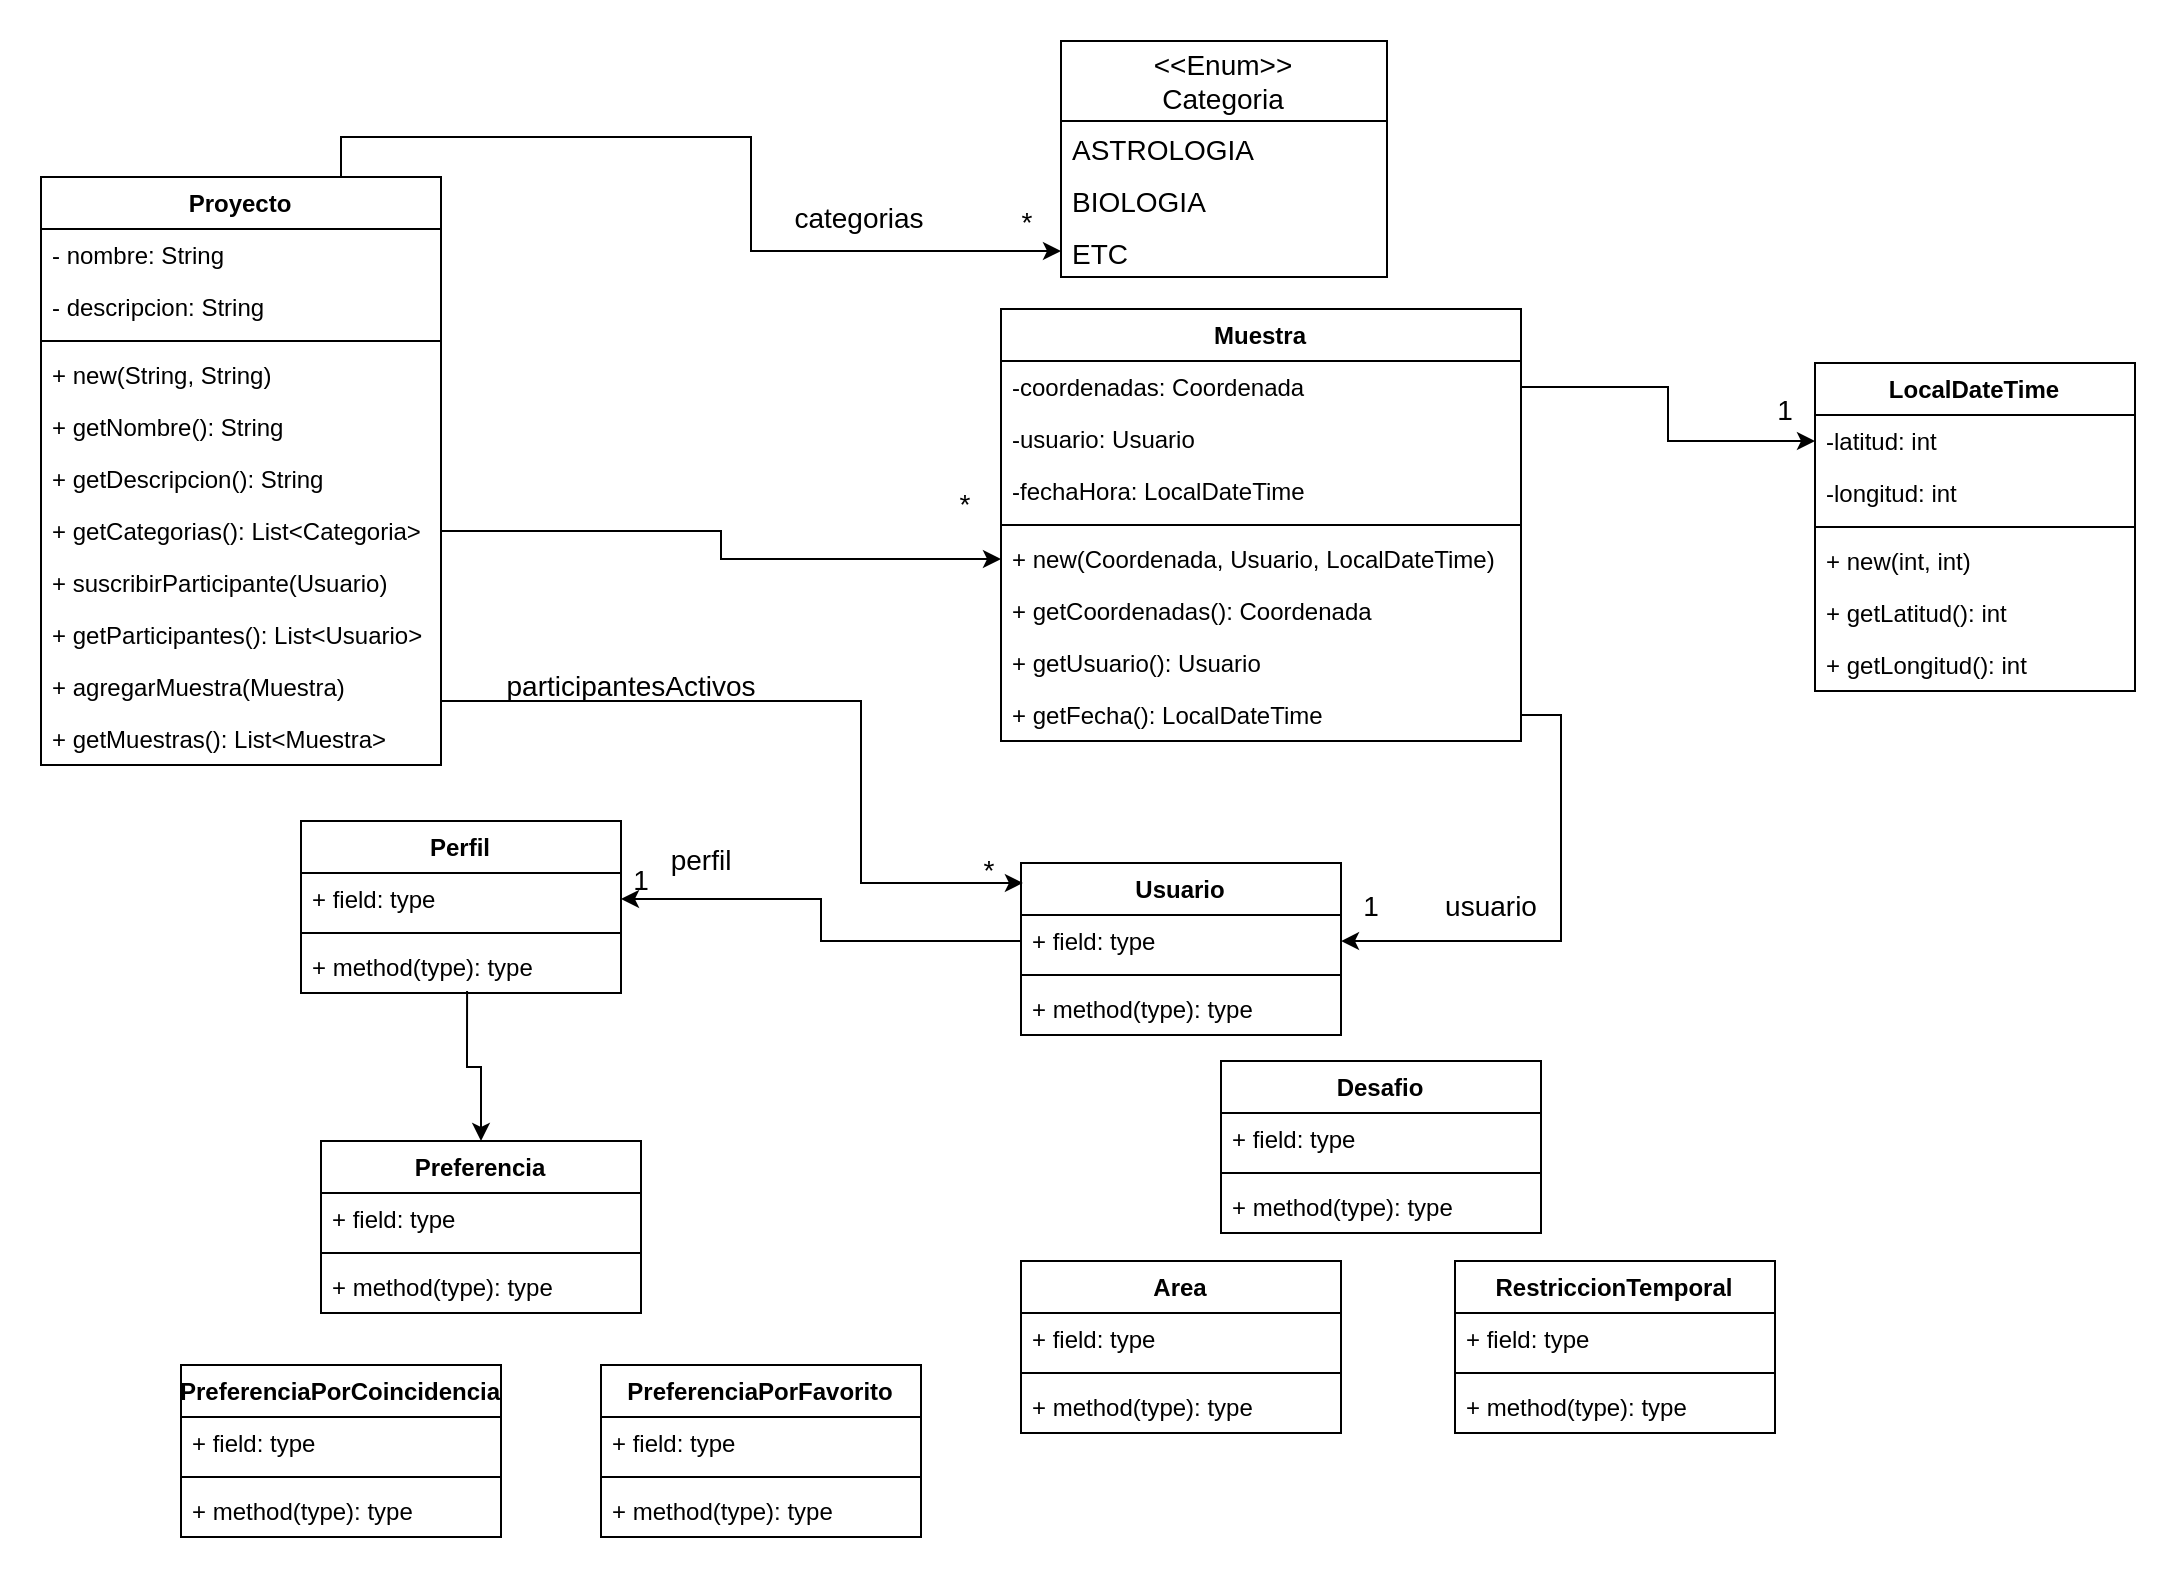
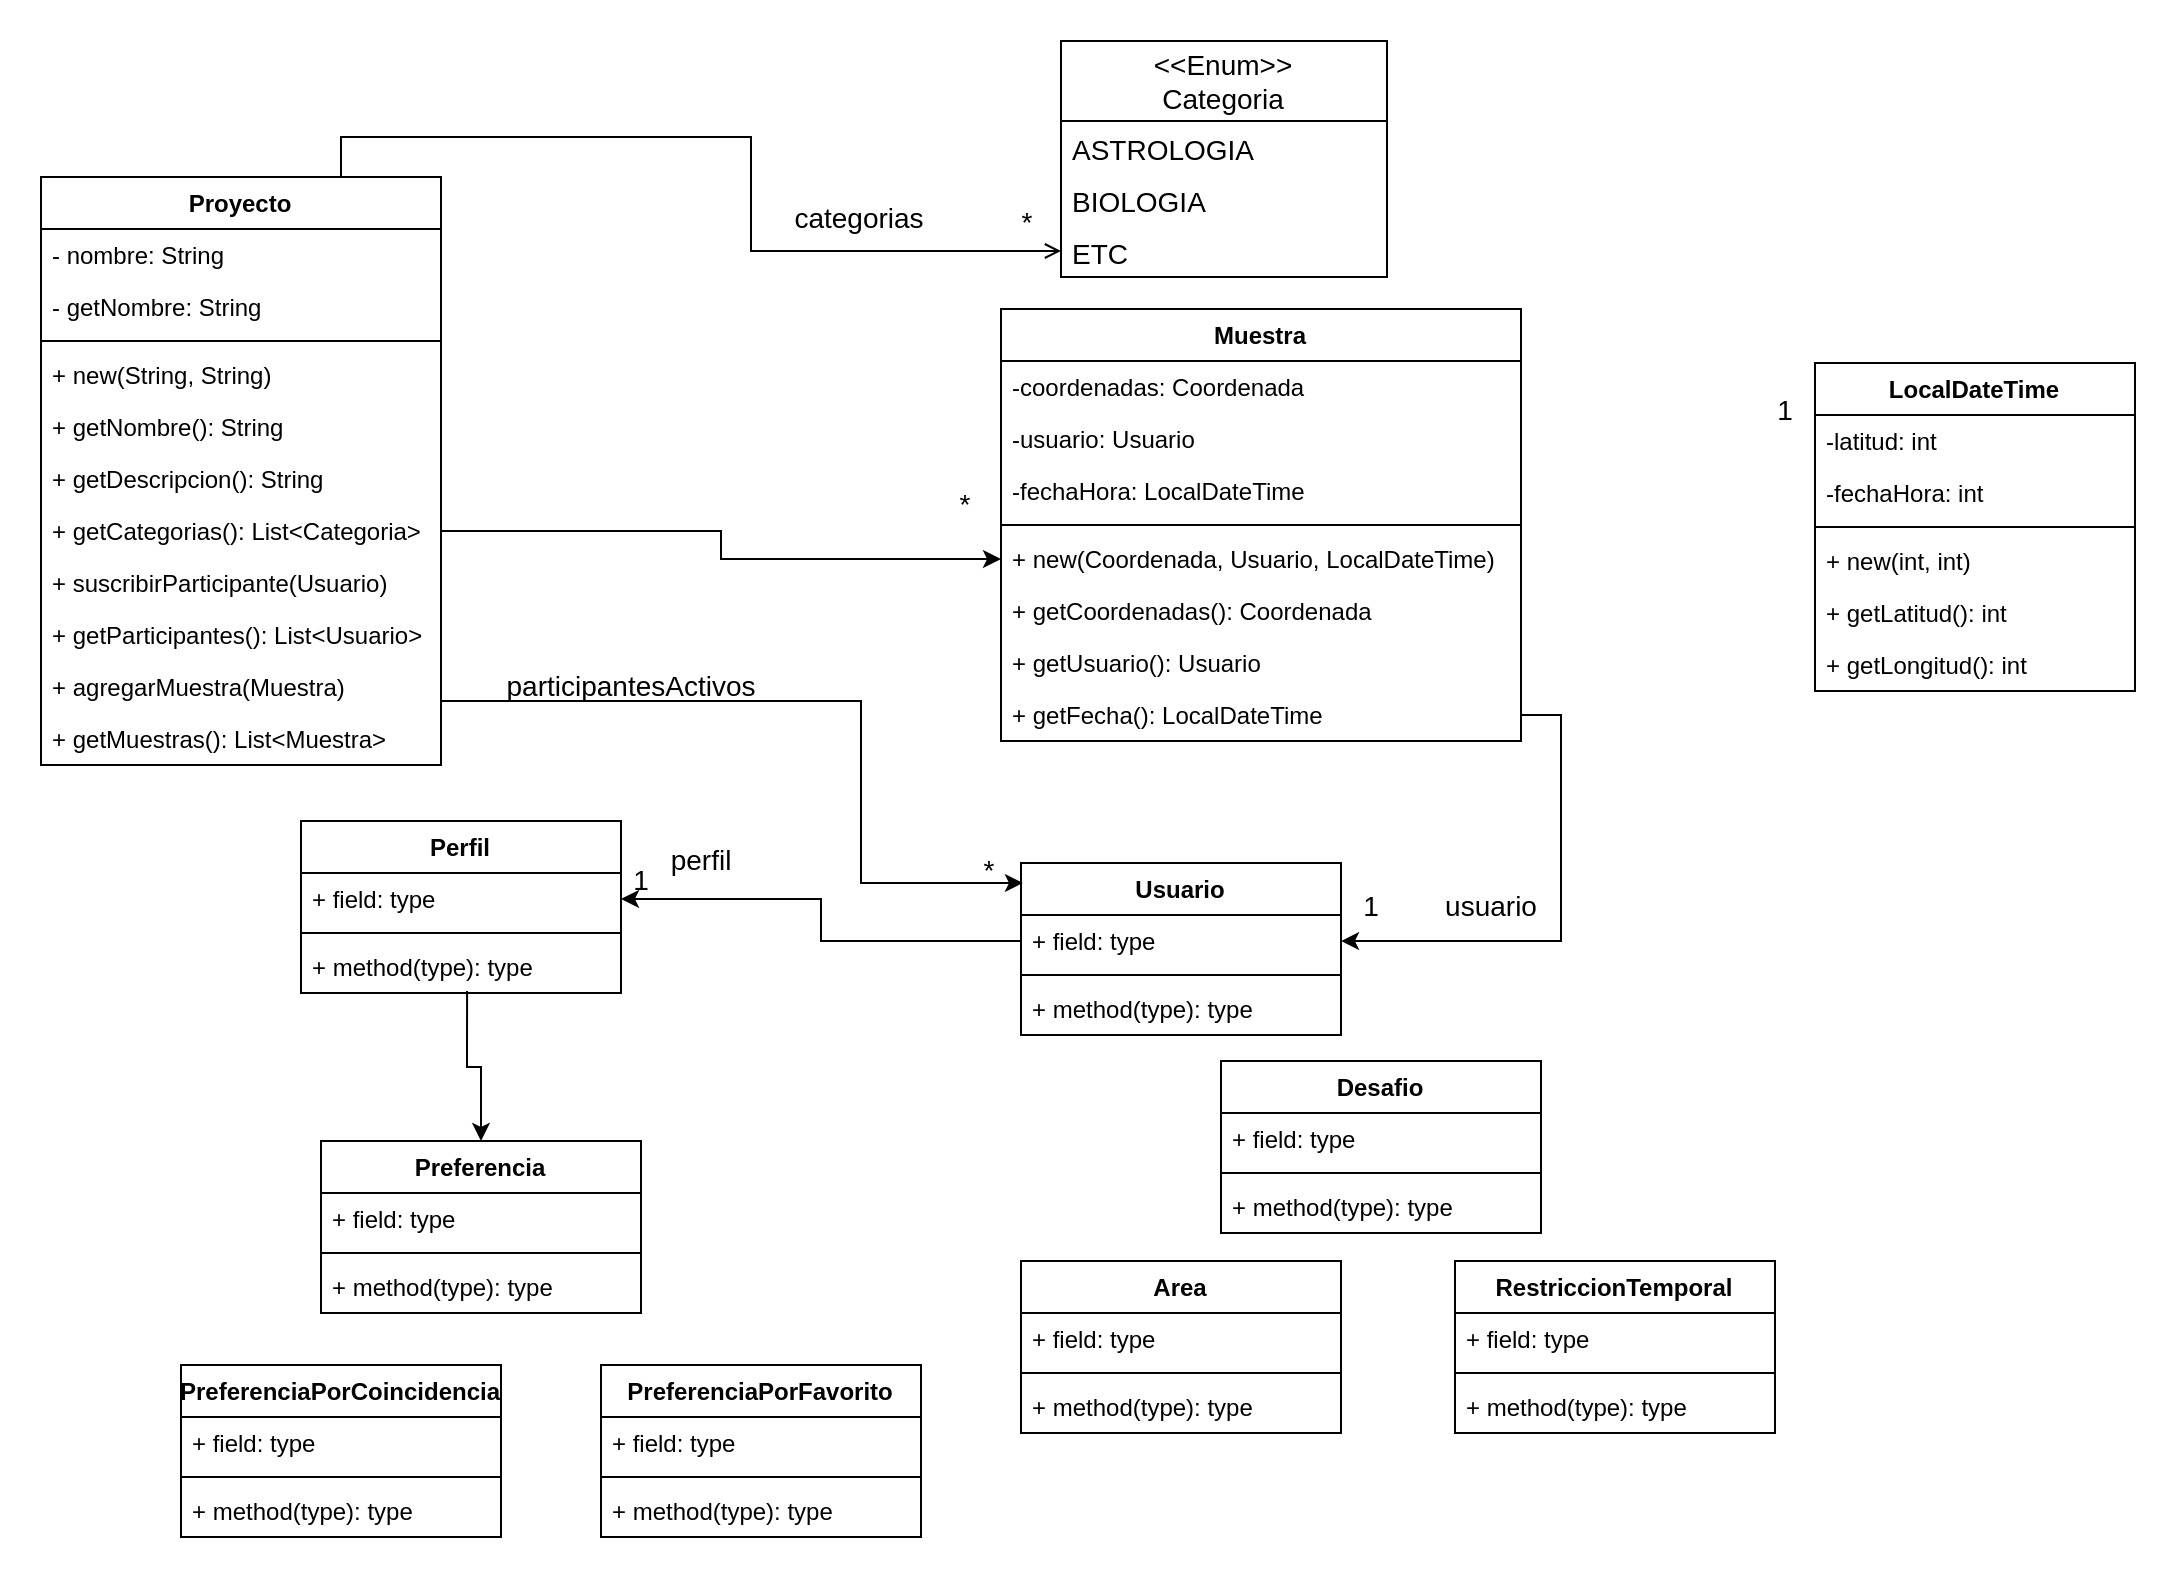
(1046, 251) -> (1049, 251)
(174, 308) -> (167, 308)
(1668, 409) -> none
(1904, 494) -> (1917, 494)
